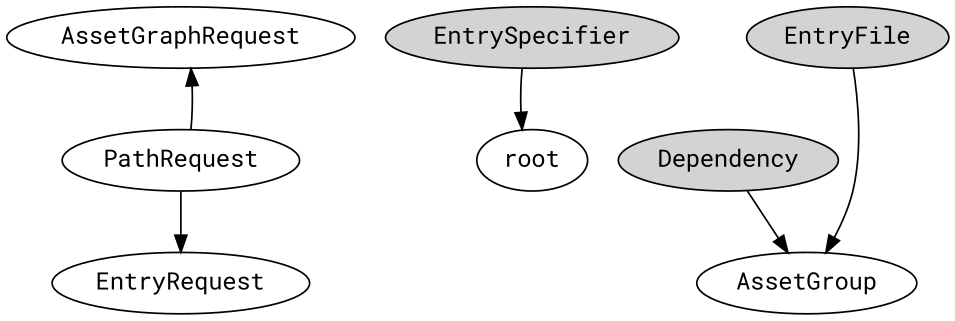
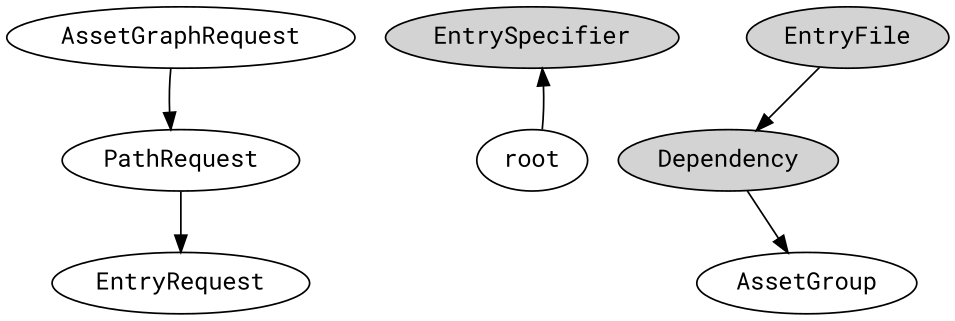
(521, 91) -> (544, 108)
(192, 108) -> (169, 91)
(858, 155) -> (794, 93)
